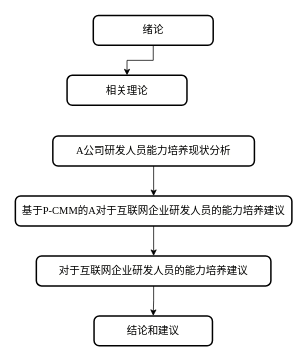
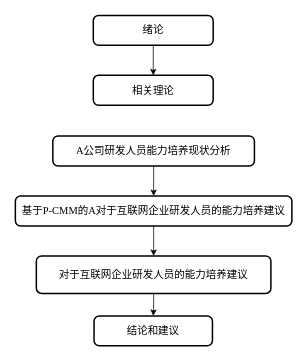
(127, 90) -> (153, 90)
(154, 271) -> (154, 275)
